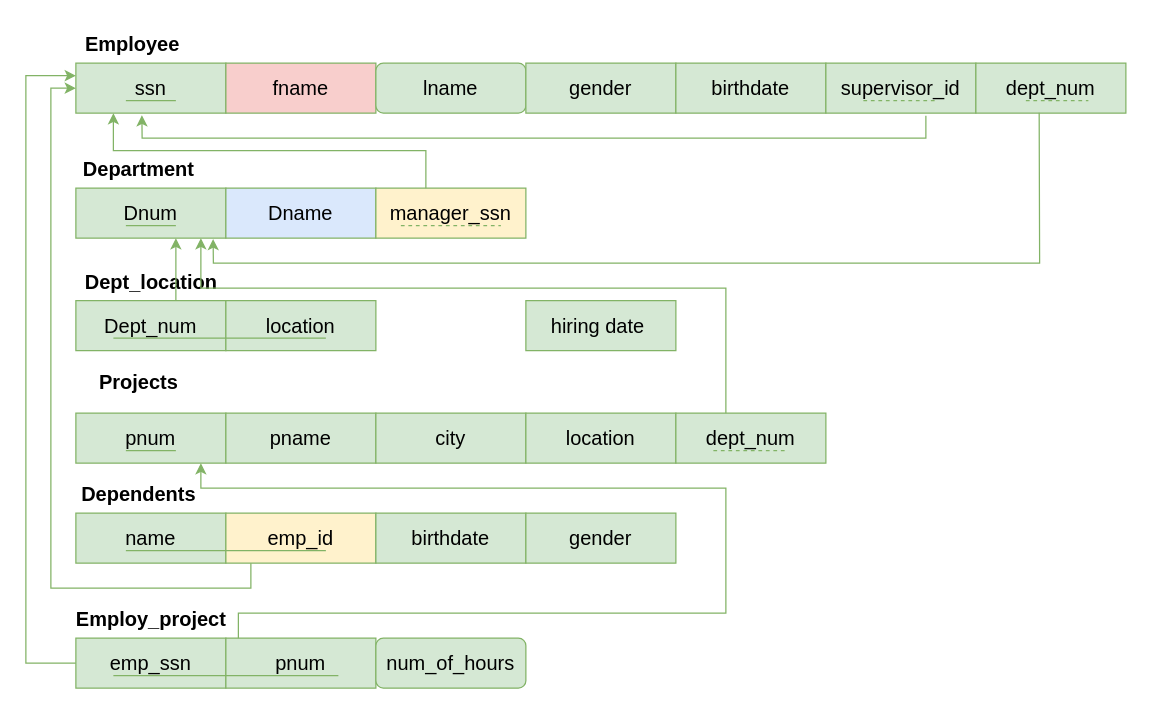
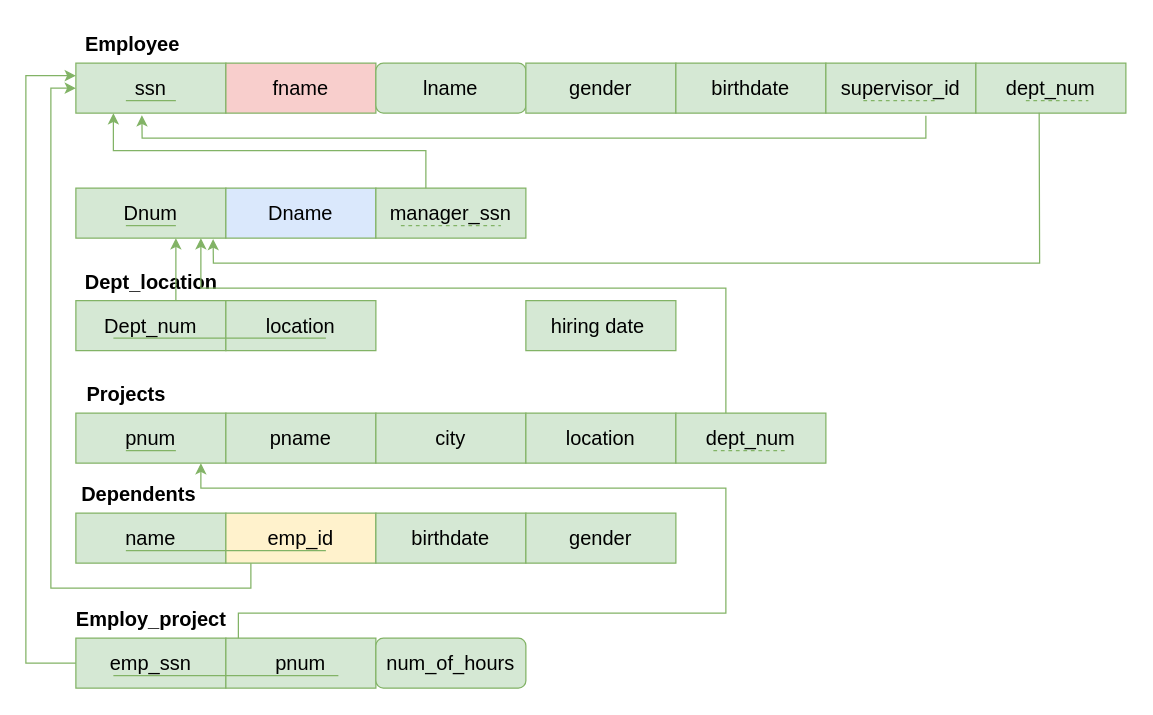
(138, 169) -> none
(451, 213) -> (451, 213)
(138, 382) -> (126, 394)
